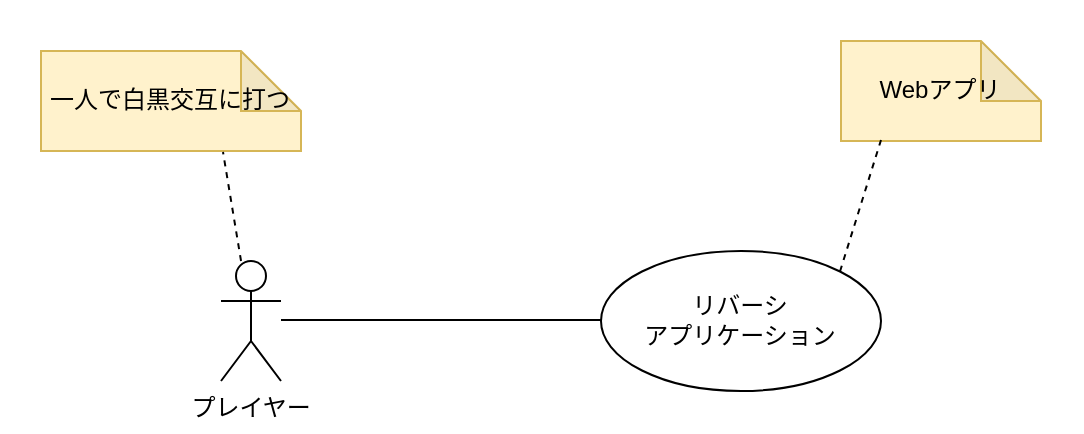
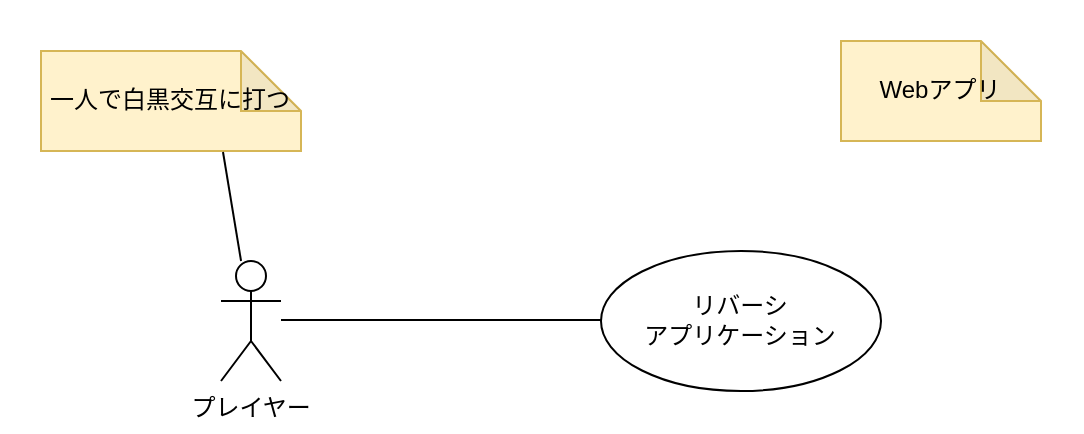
(232, 205) -> (232, 205)
(860, 206) -> none
